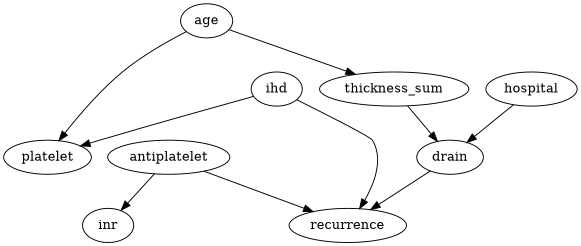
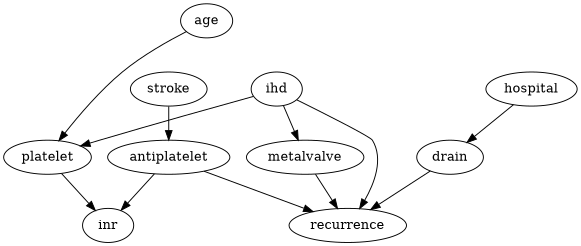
none -> (169, 89)
(394, 89) -> none
none -> (305, 157)
none -> (75, 189)
